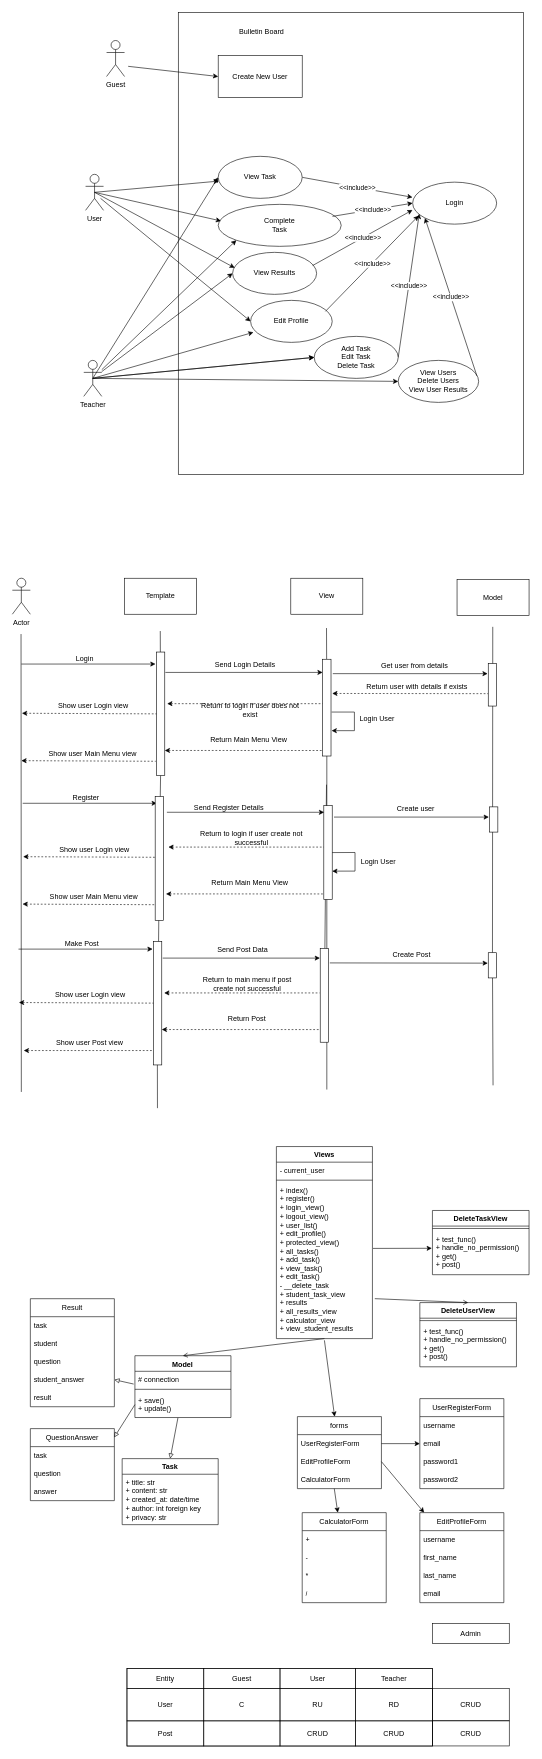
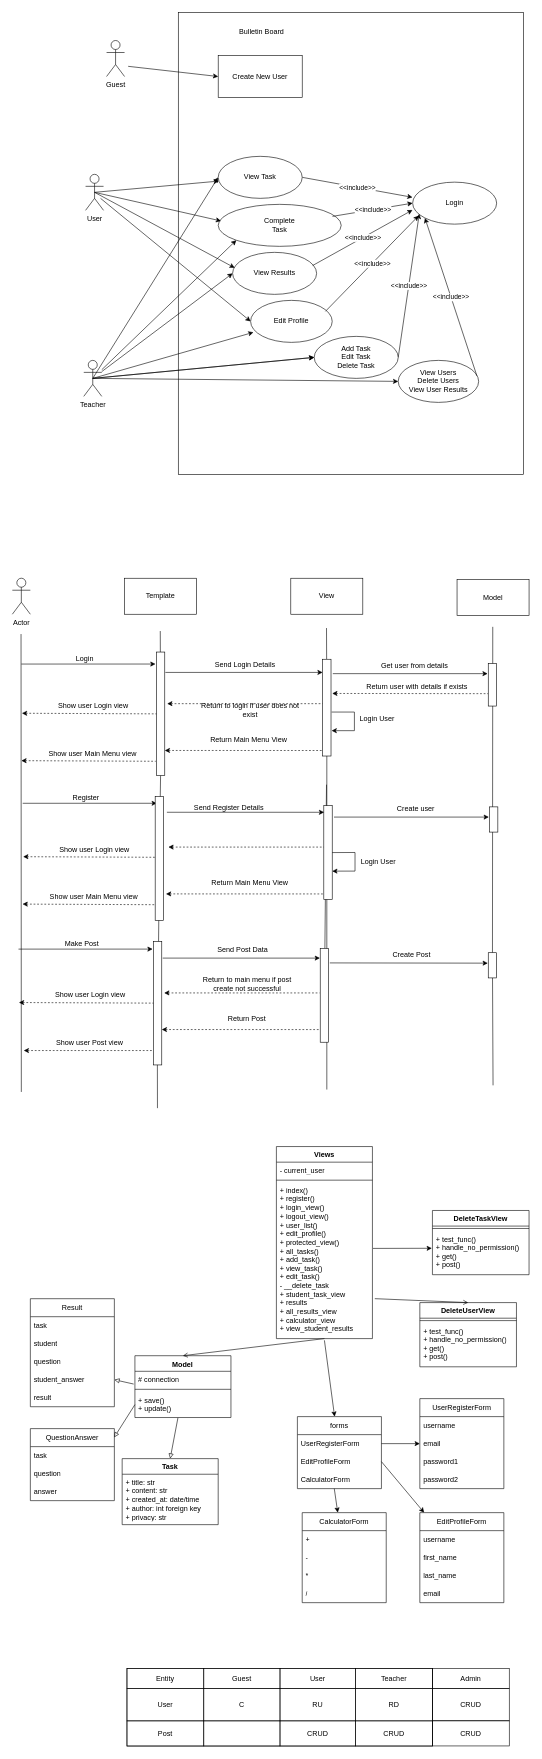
(251, 838) -> none
(471, 1633) -> (471, 1678)
